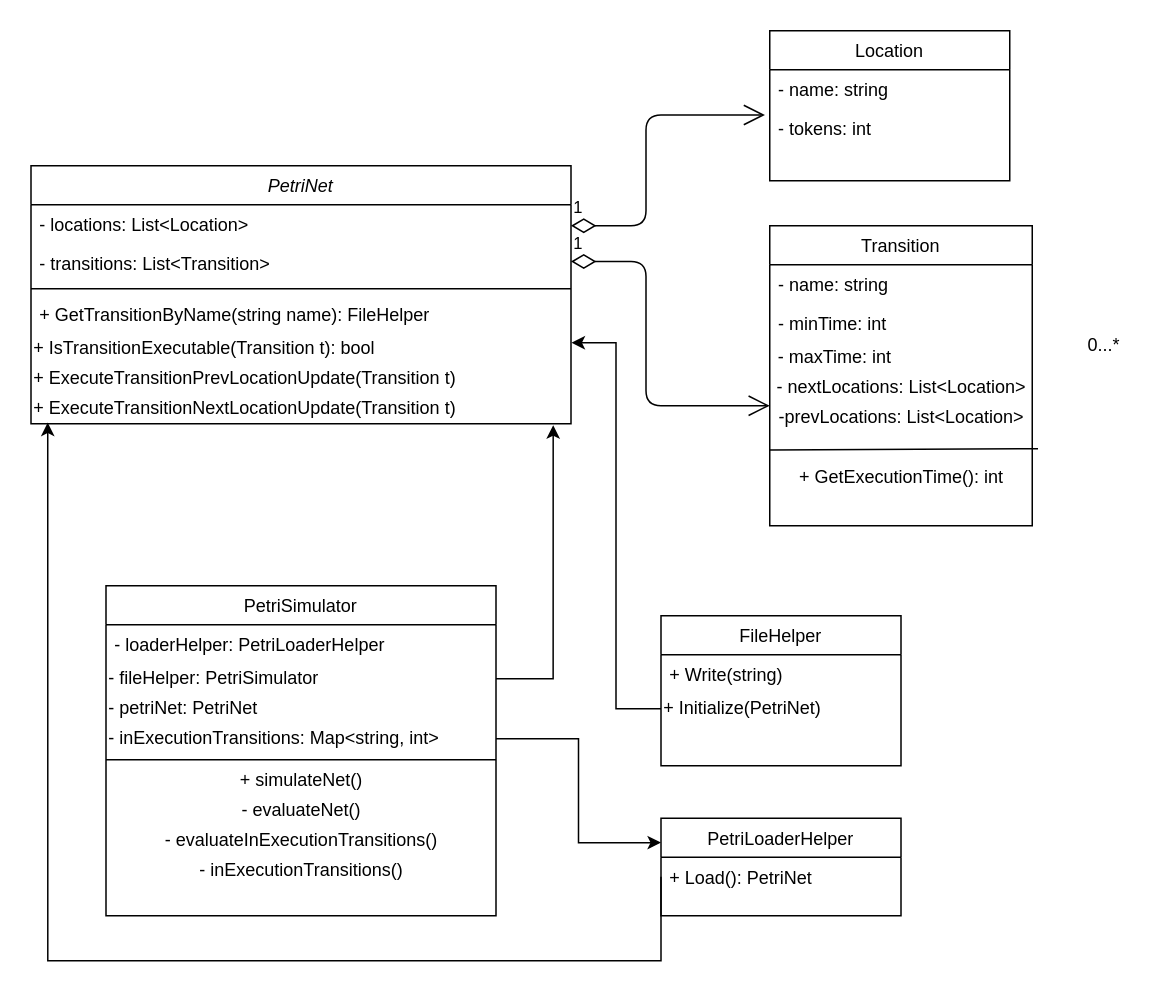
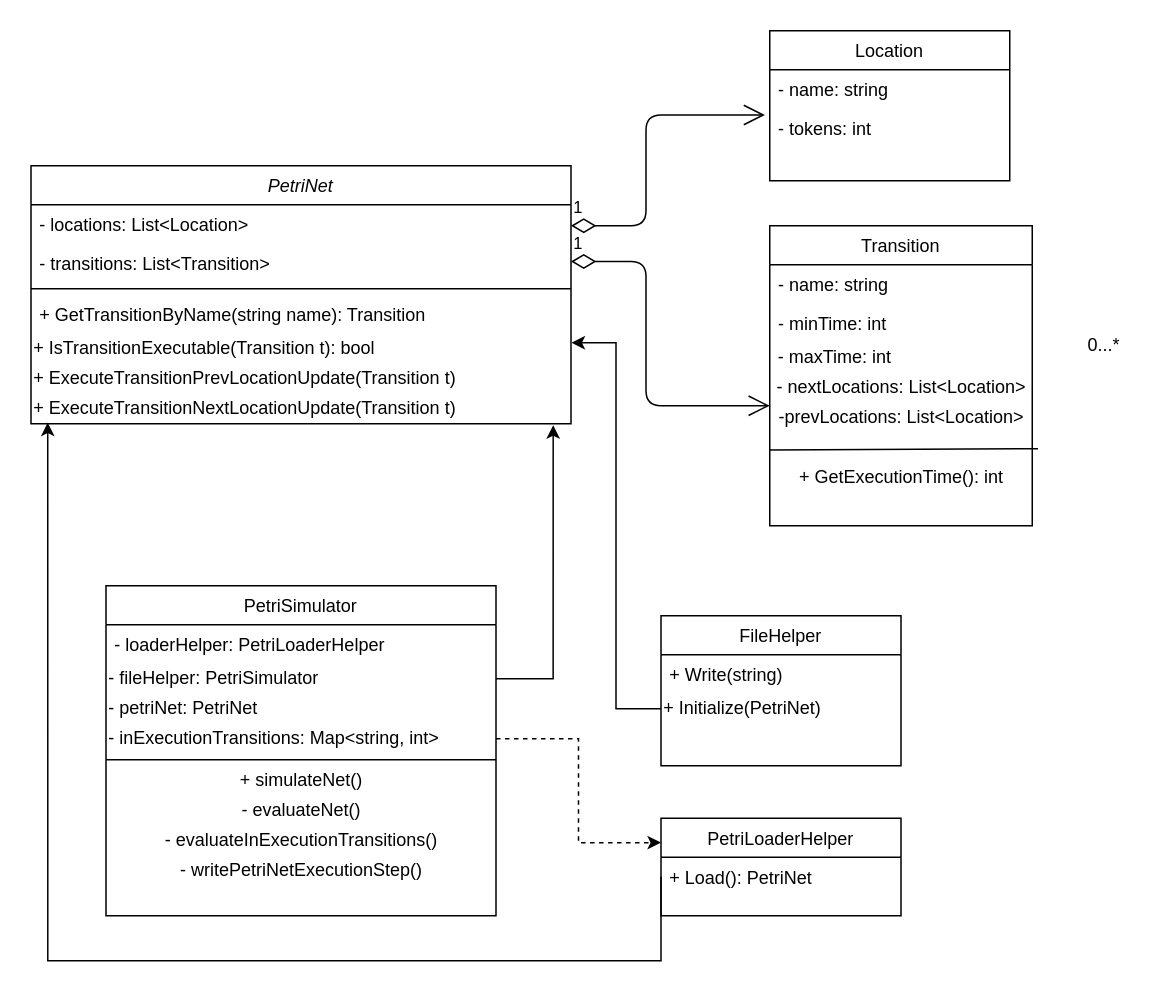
(247, 315) -> (250, 315)
(578, 787) -> (578, 787)
(302, 871) -> (302, 871)
